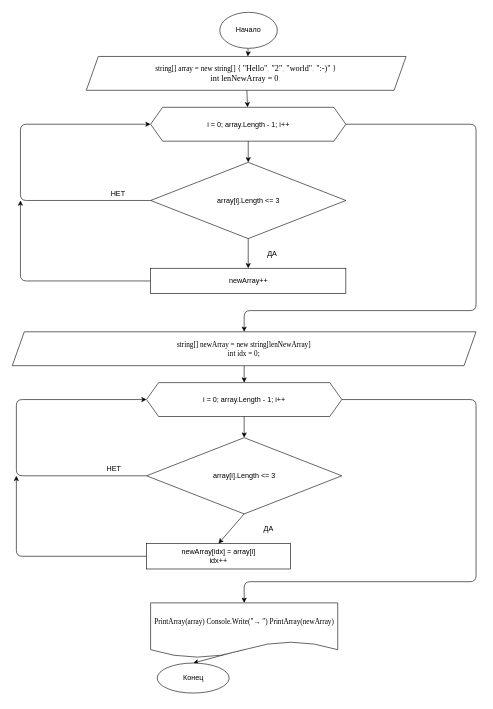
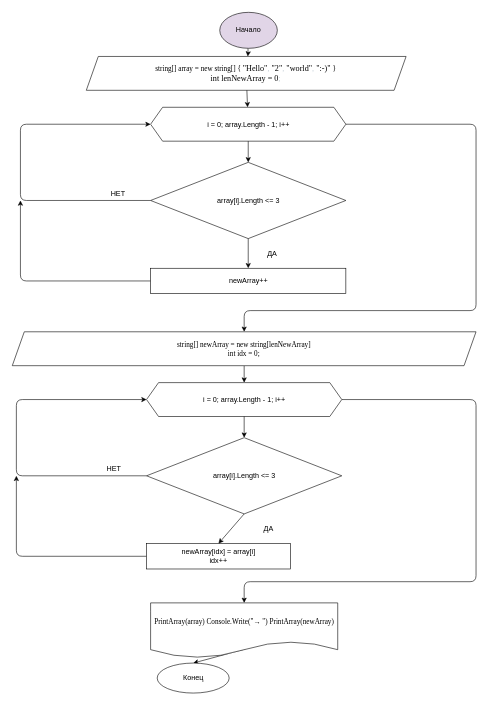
(249, 30) -> (249, 30)
